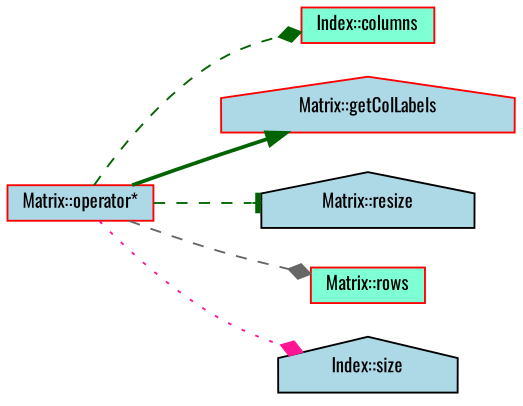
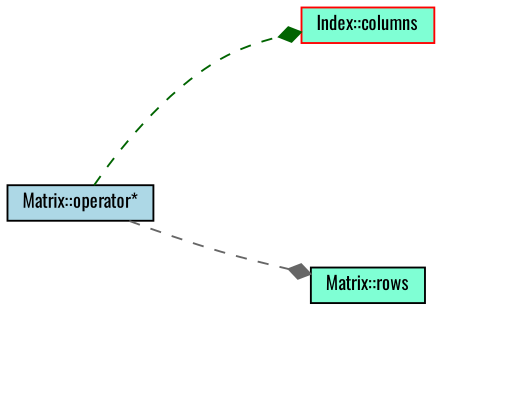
(368, 108) -> none
(80, 203) -> (80, 203)
(368, 203) -> none
(368, 285) -> (368, 285)
(368, 368) -> none
